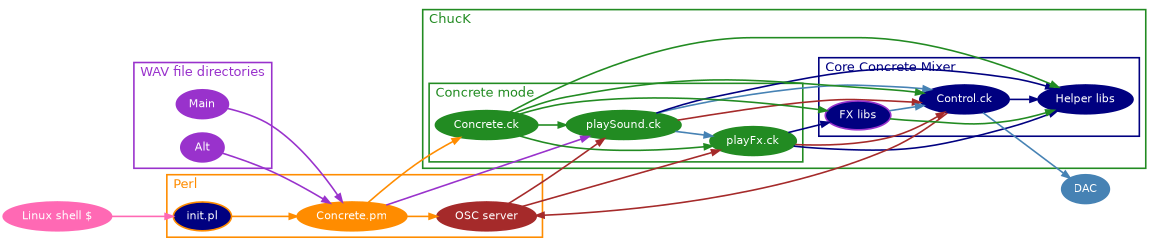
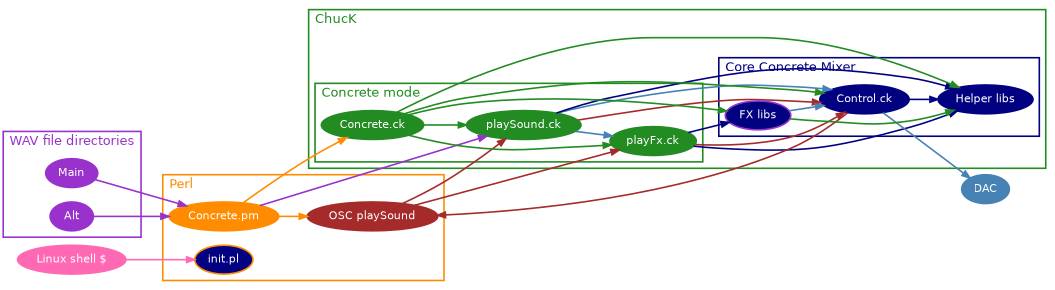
(260, 216) -> none
(487, 216) -> (373, 216)
